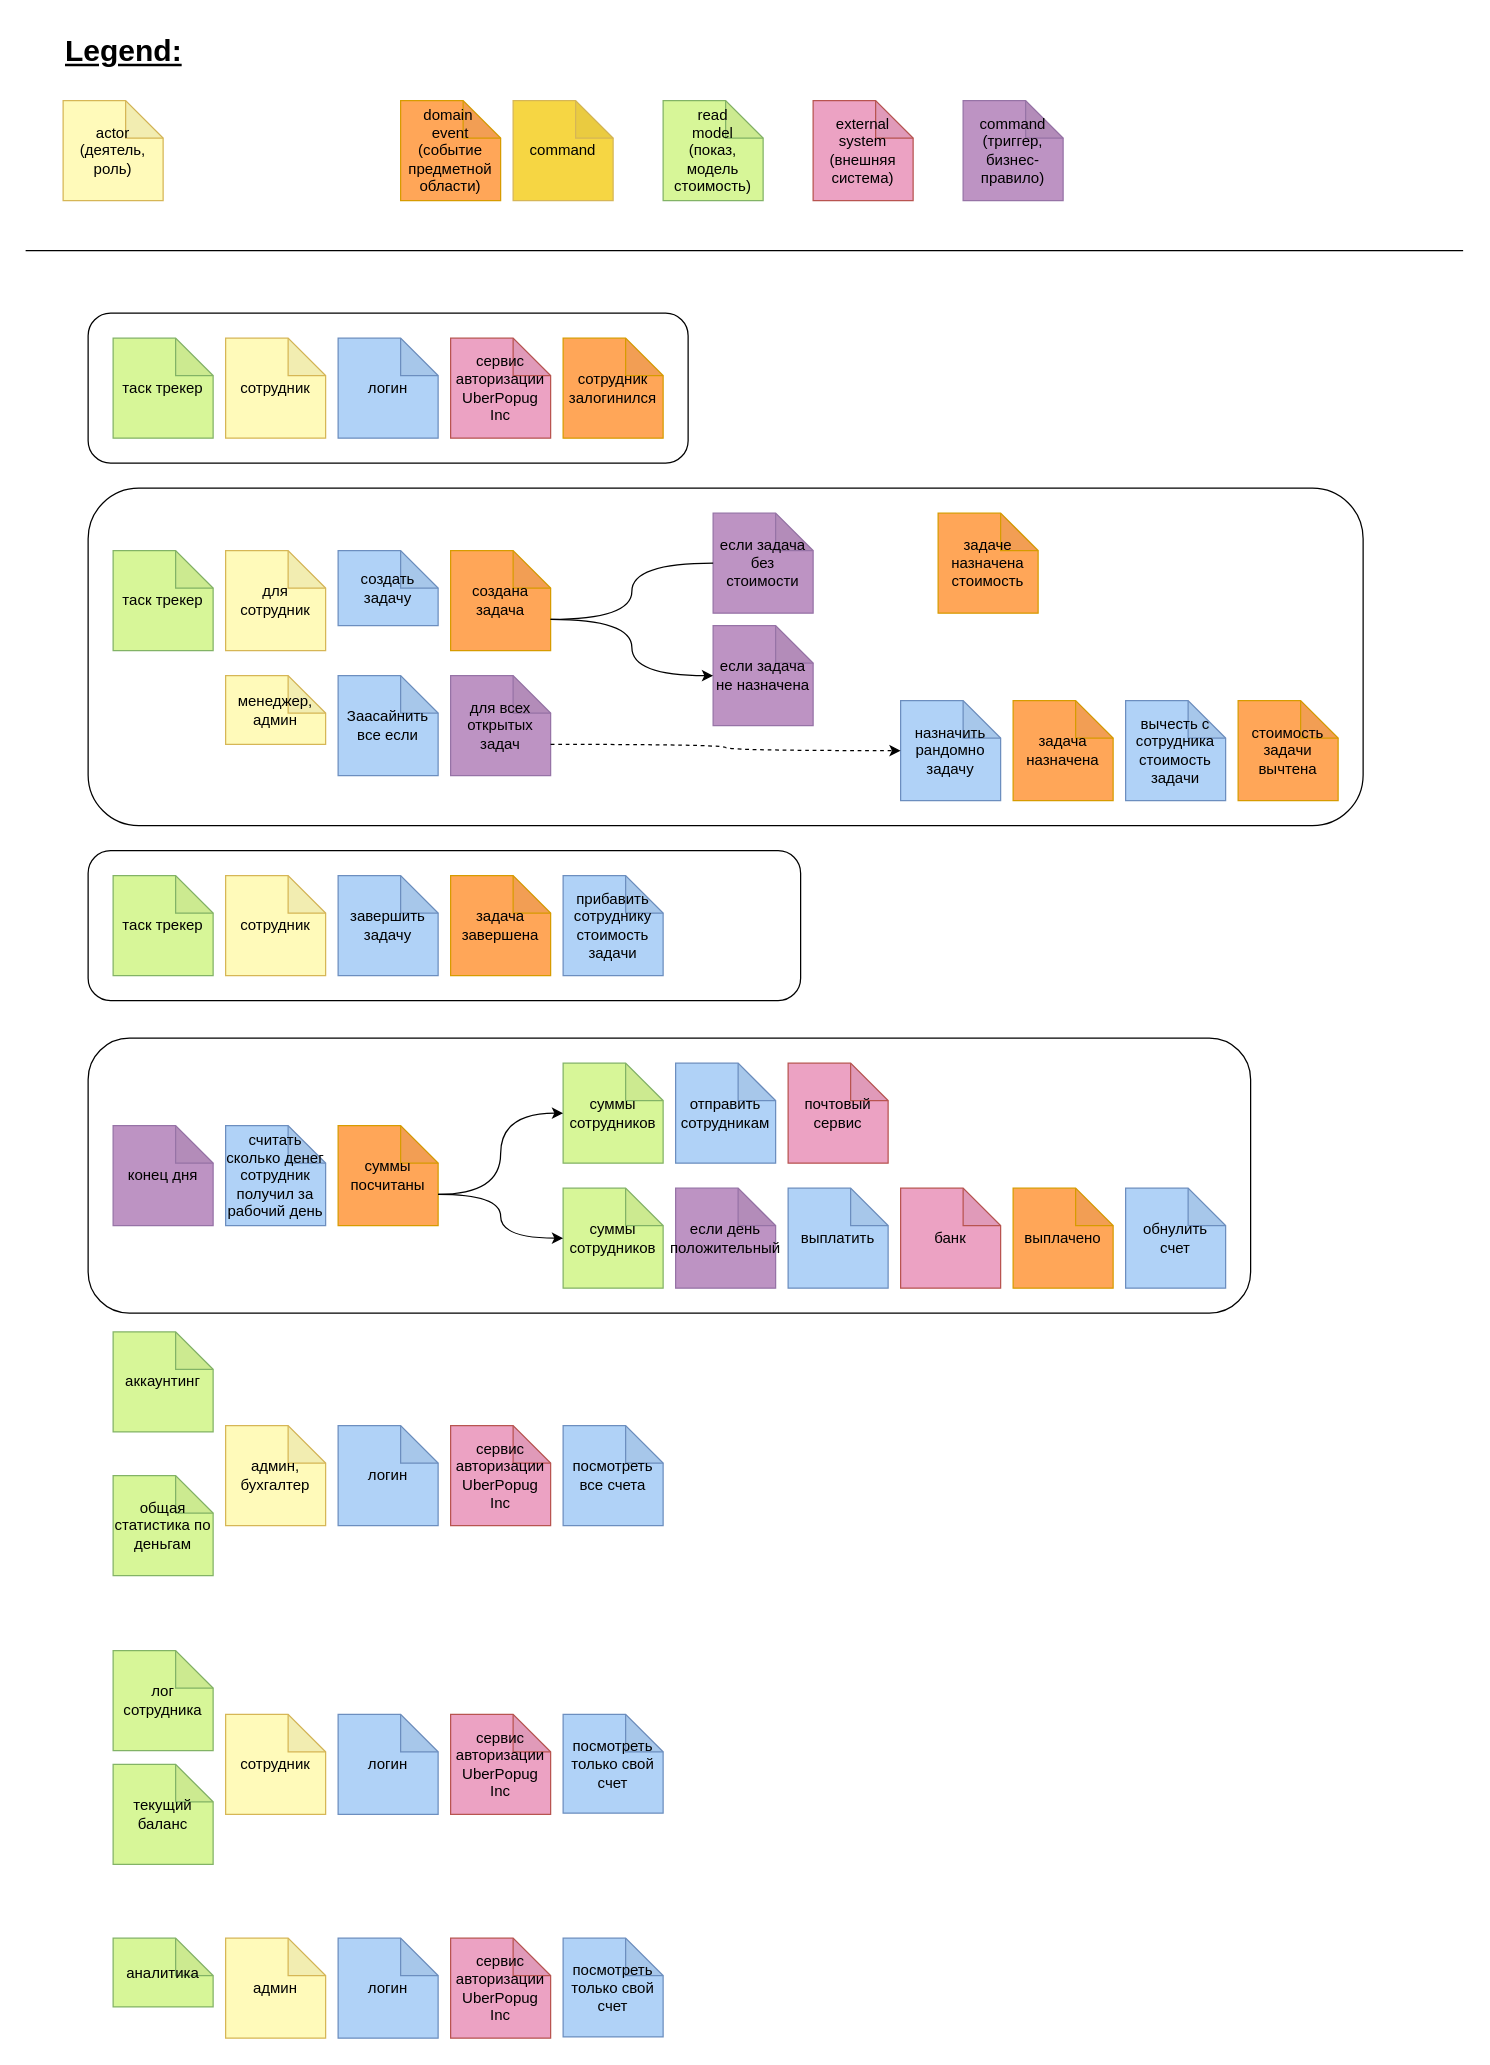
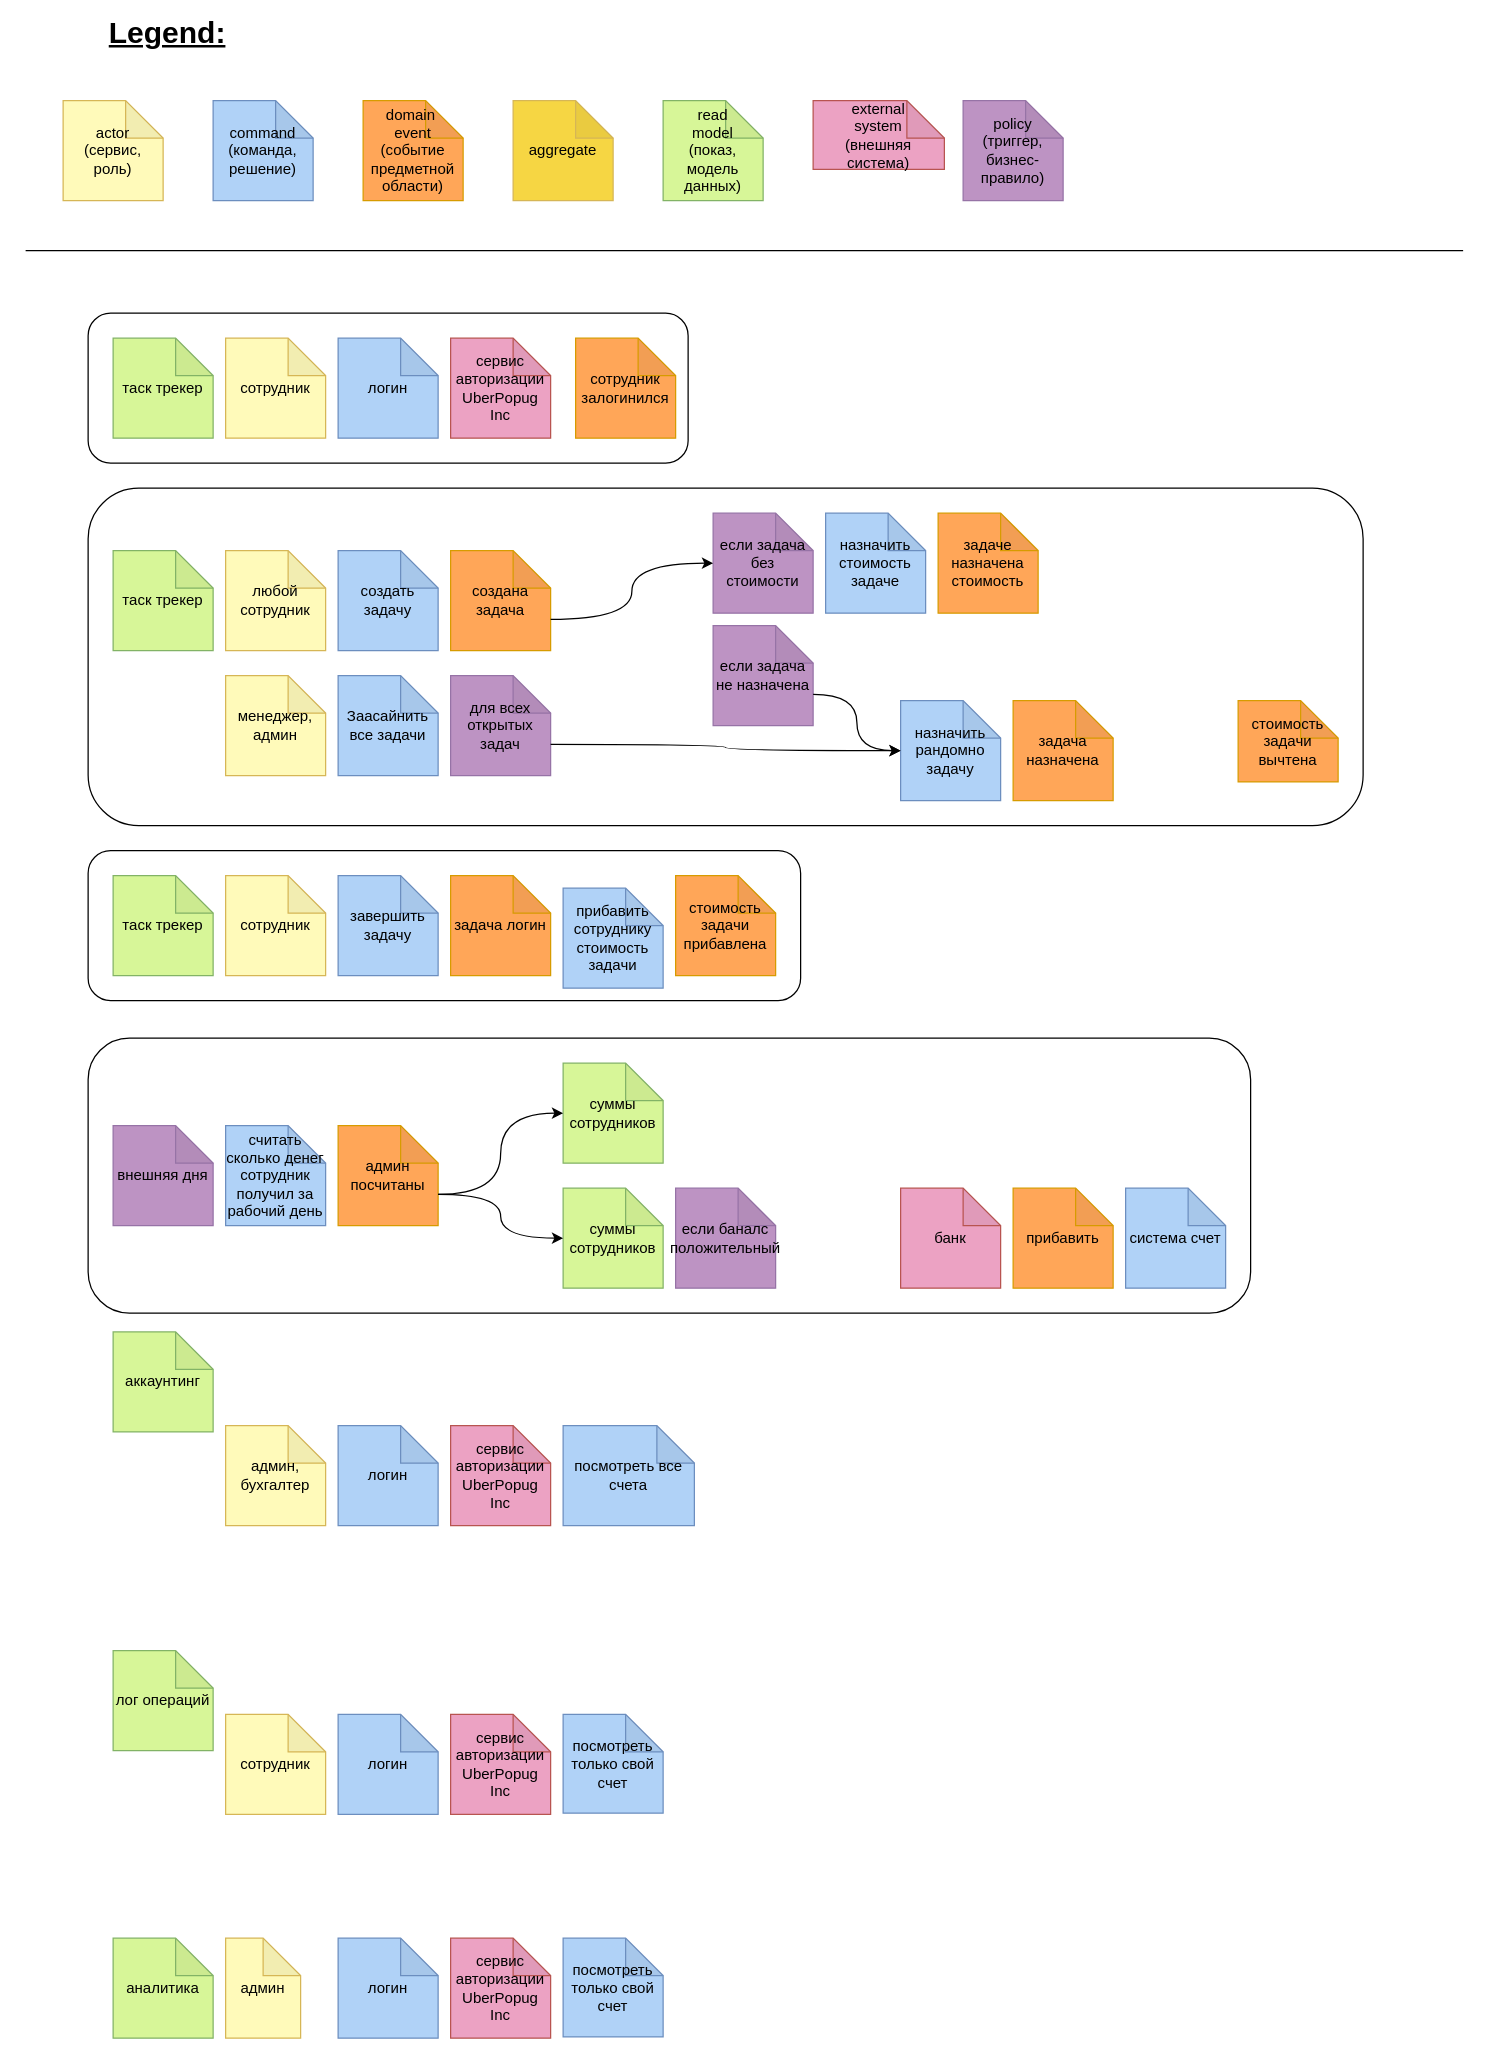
(169, 51) -> (213, 32)
(113, 151) -> (113, 151)
none -> (263, 151)
(451, 151) -> (413, 151)
(563, 151) -> (563, 151)
(713, 151) -> (713, 151)
(863, 151) -> (879, 135)
(1013, 151) -> (1013, 151)
(613, 388) -> (626, 388)
(706, 563) -> (703, 563)
none -> (876, 563)
(388, 588) -> (388, 601)
(276, 601) -> (276, 601)
(636, 658) -> none
none -> (853, 709)
(276, 710) -> (276, 726)
(388, 726) -> (388, 726)
(714, 746) -> (714, 746)
(1176, 751) -> none
(1288, 751) -> (1288, 741)
(501, 926) -> (501, 926)
(613, 926) -> (613, 938)
none -> (726, 926)
(726, 1113) -> none
(838, 1113) -> none
(163, 1176) -> (163, 1176)
(388, 1176) -> (388, 1176)
(726, 1238) -> (726, 1238)
(838, 1238) -> none
(1063, 1238) -> (1063, 1238)
(1176, 1238) -> (1176, 1238)
(613, 1476) -> (629, 1476)
(163, 1526) -> none
(163, 1701) -> (163, 1701)
(163, 1814) -> none
(163, 1973) -> (163, 1988)
(276, 1988) -> (263, 1988)
